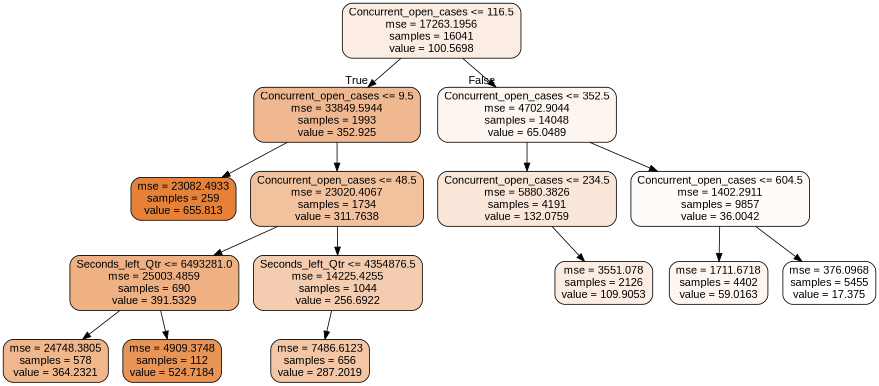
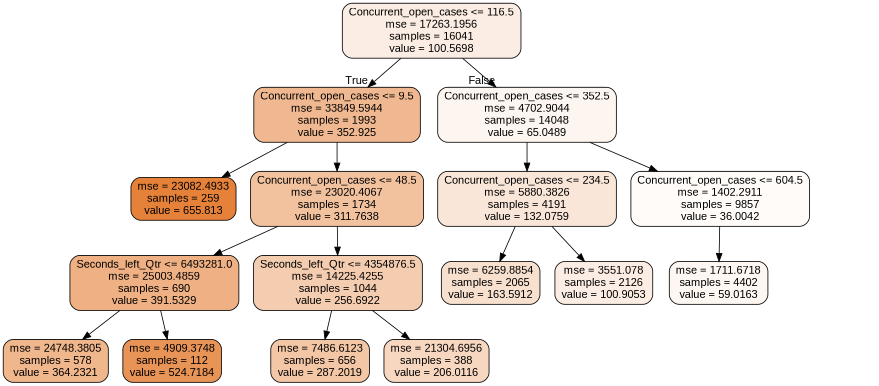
none -> (491, 283)
(604, 283) -> (604, 283)
(829, 283) -> none
none -> (436, 361)
